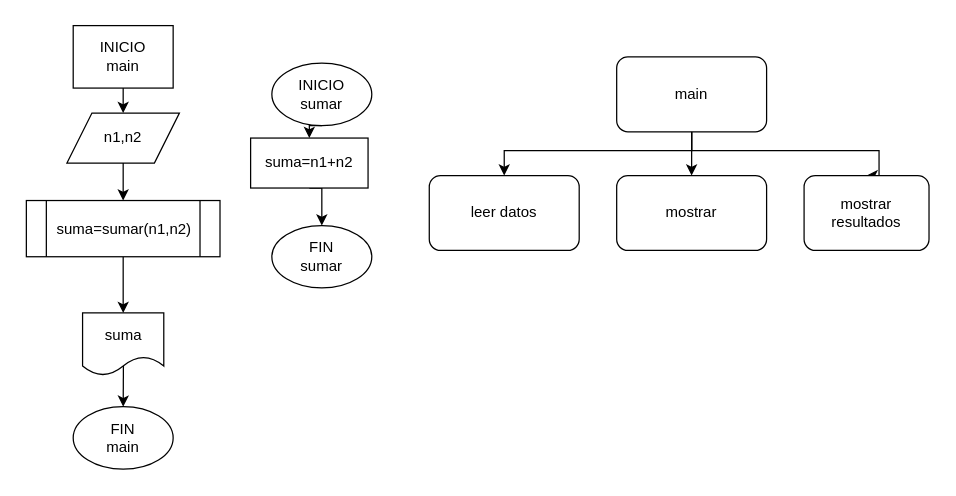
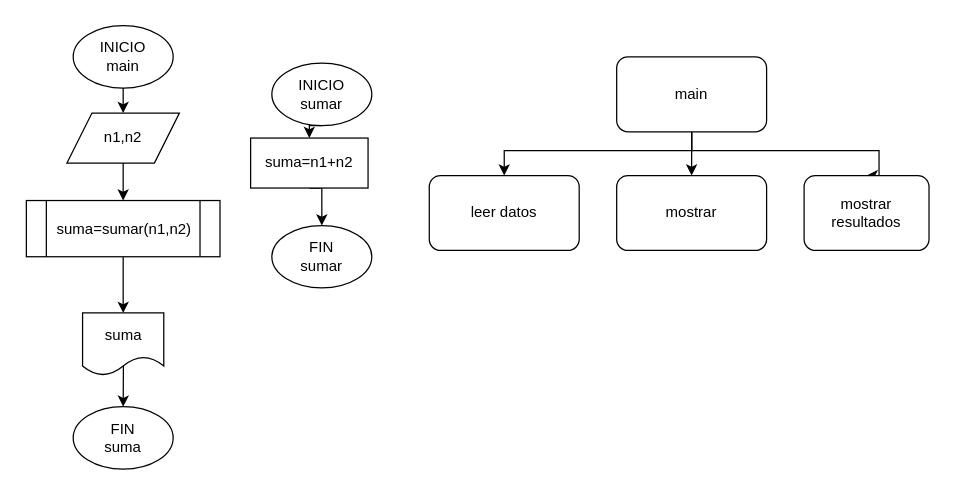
(123, 57) -> (123, 57)
(123, 438) -> (123, 438)
